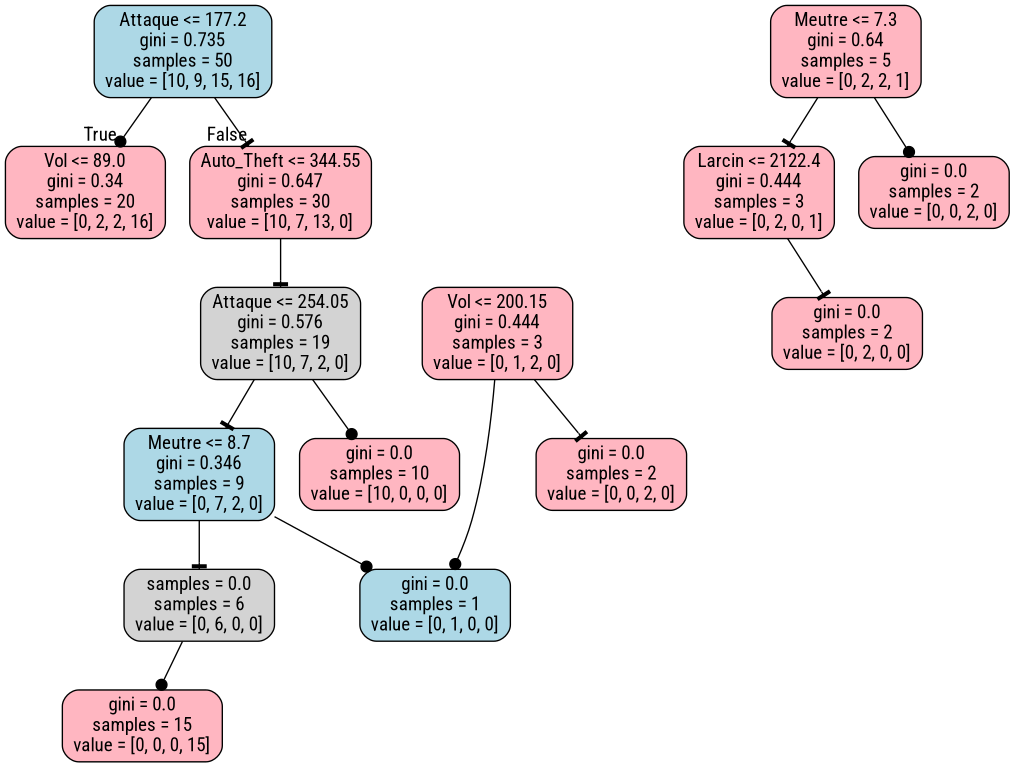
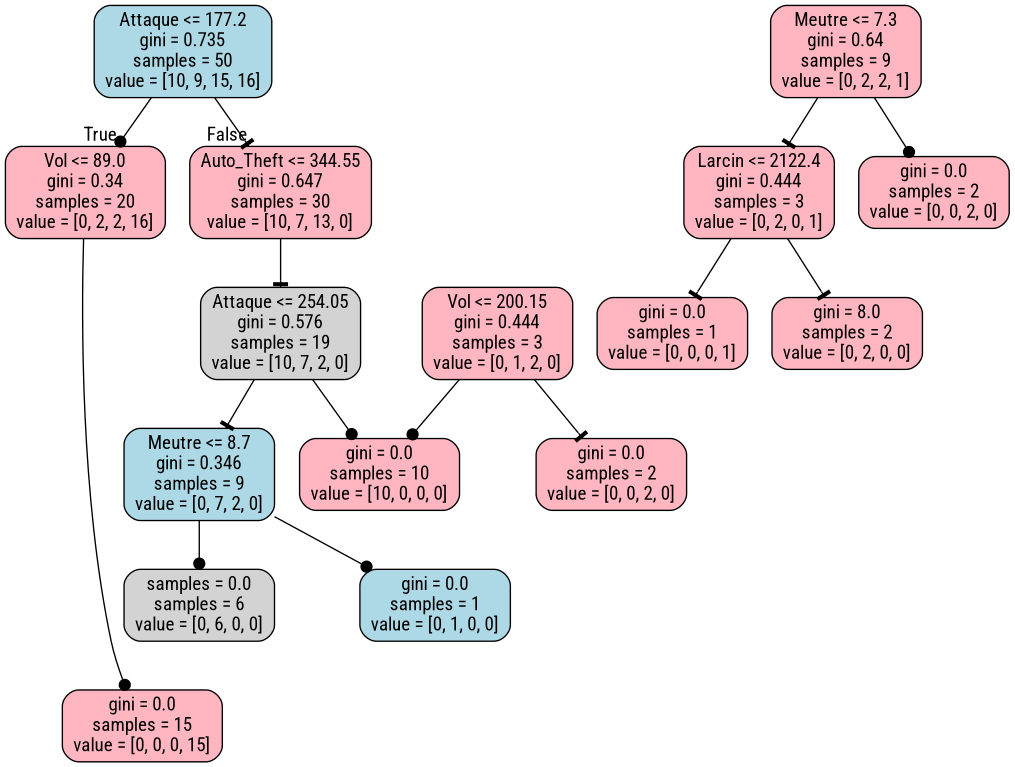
(846, 52) -> (846, 52)
none -> (672, 333)
(847, 333) -> (847, 333)
(483, 471) -> (438, 405)
(199, 541) -> (199, 541)
(173, 661) -> (88, 461)
